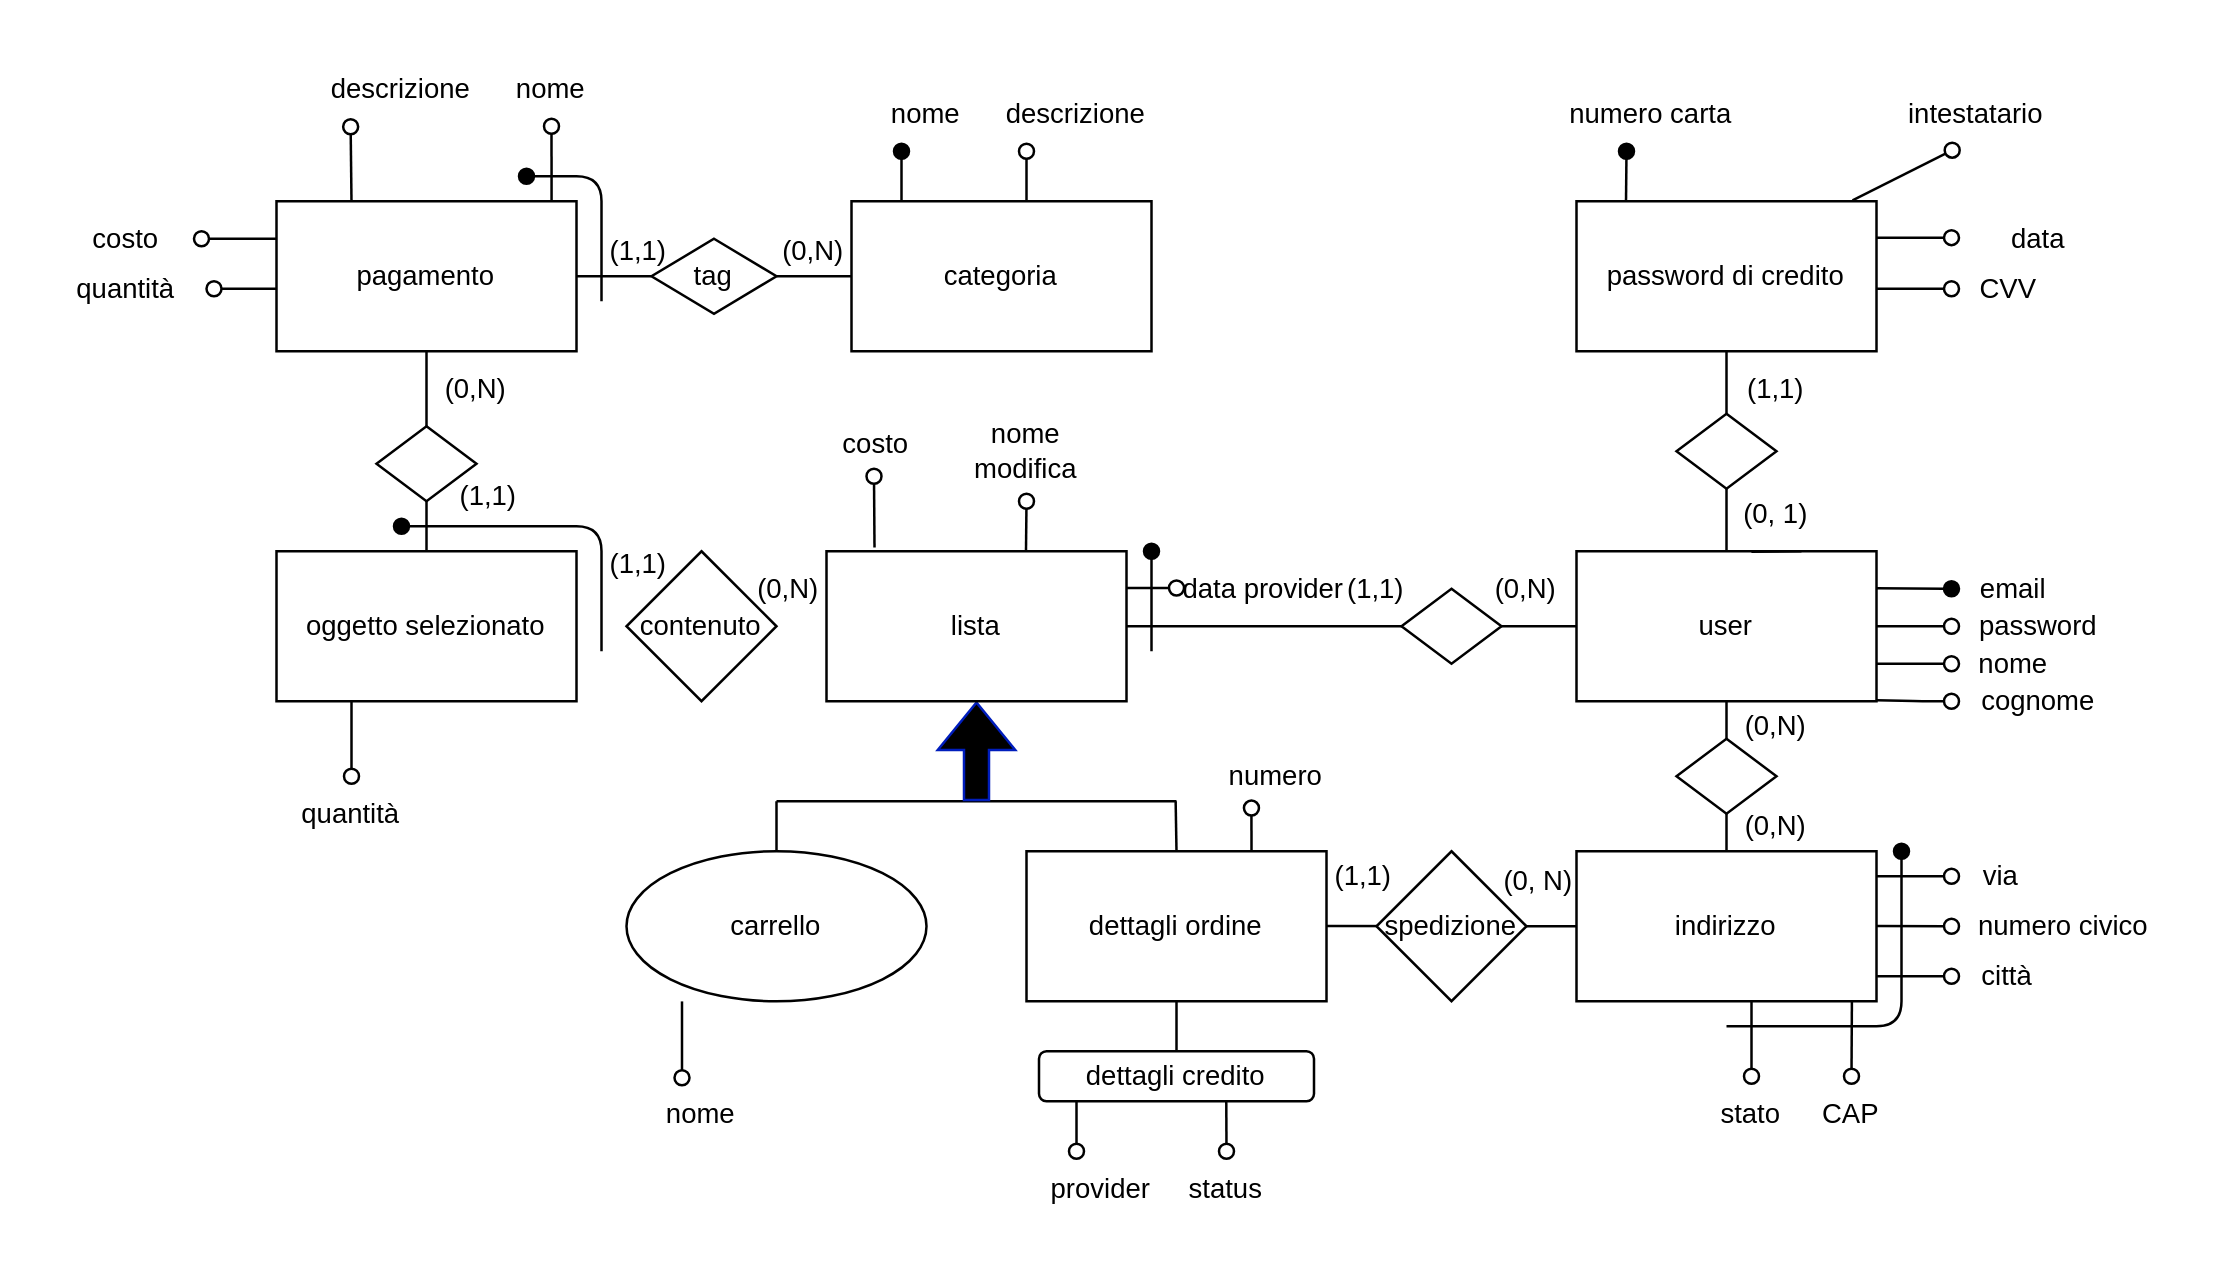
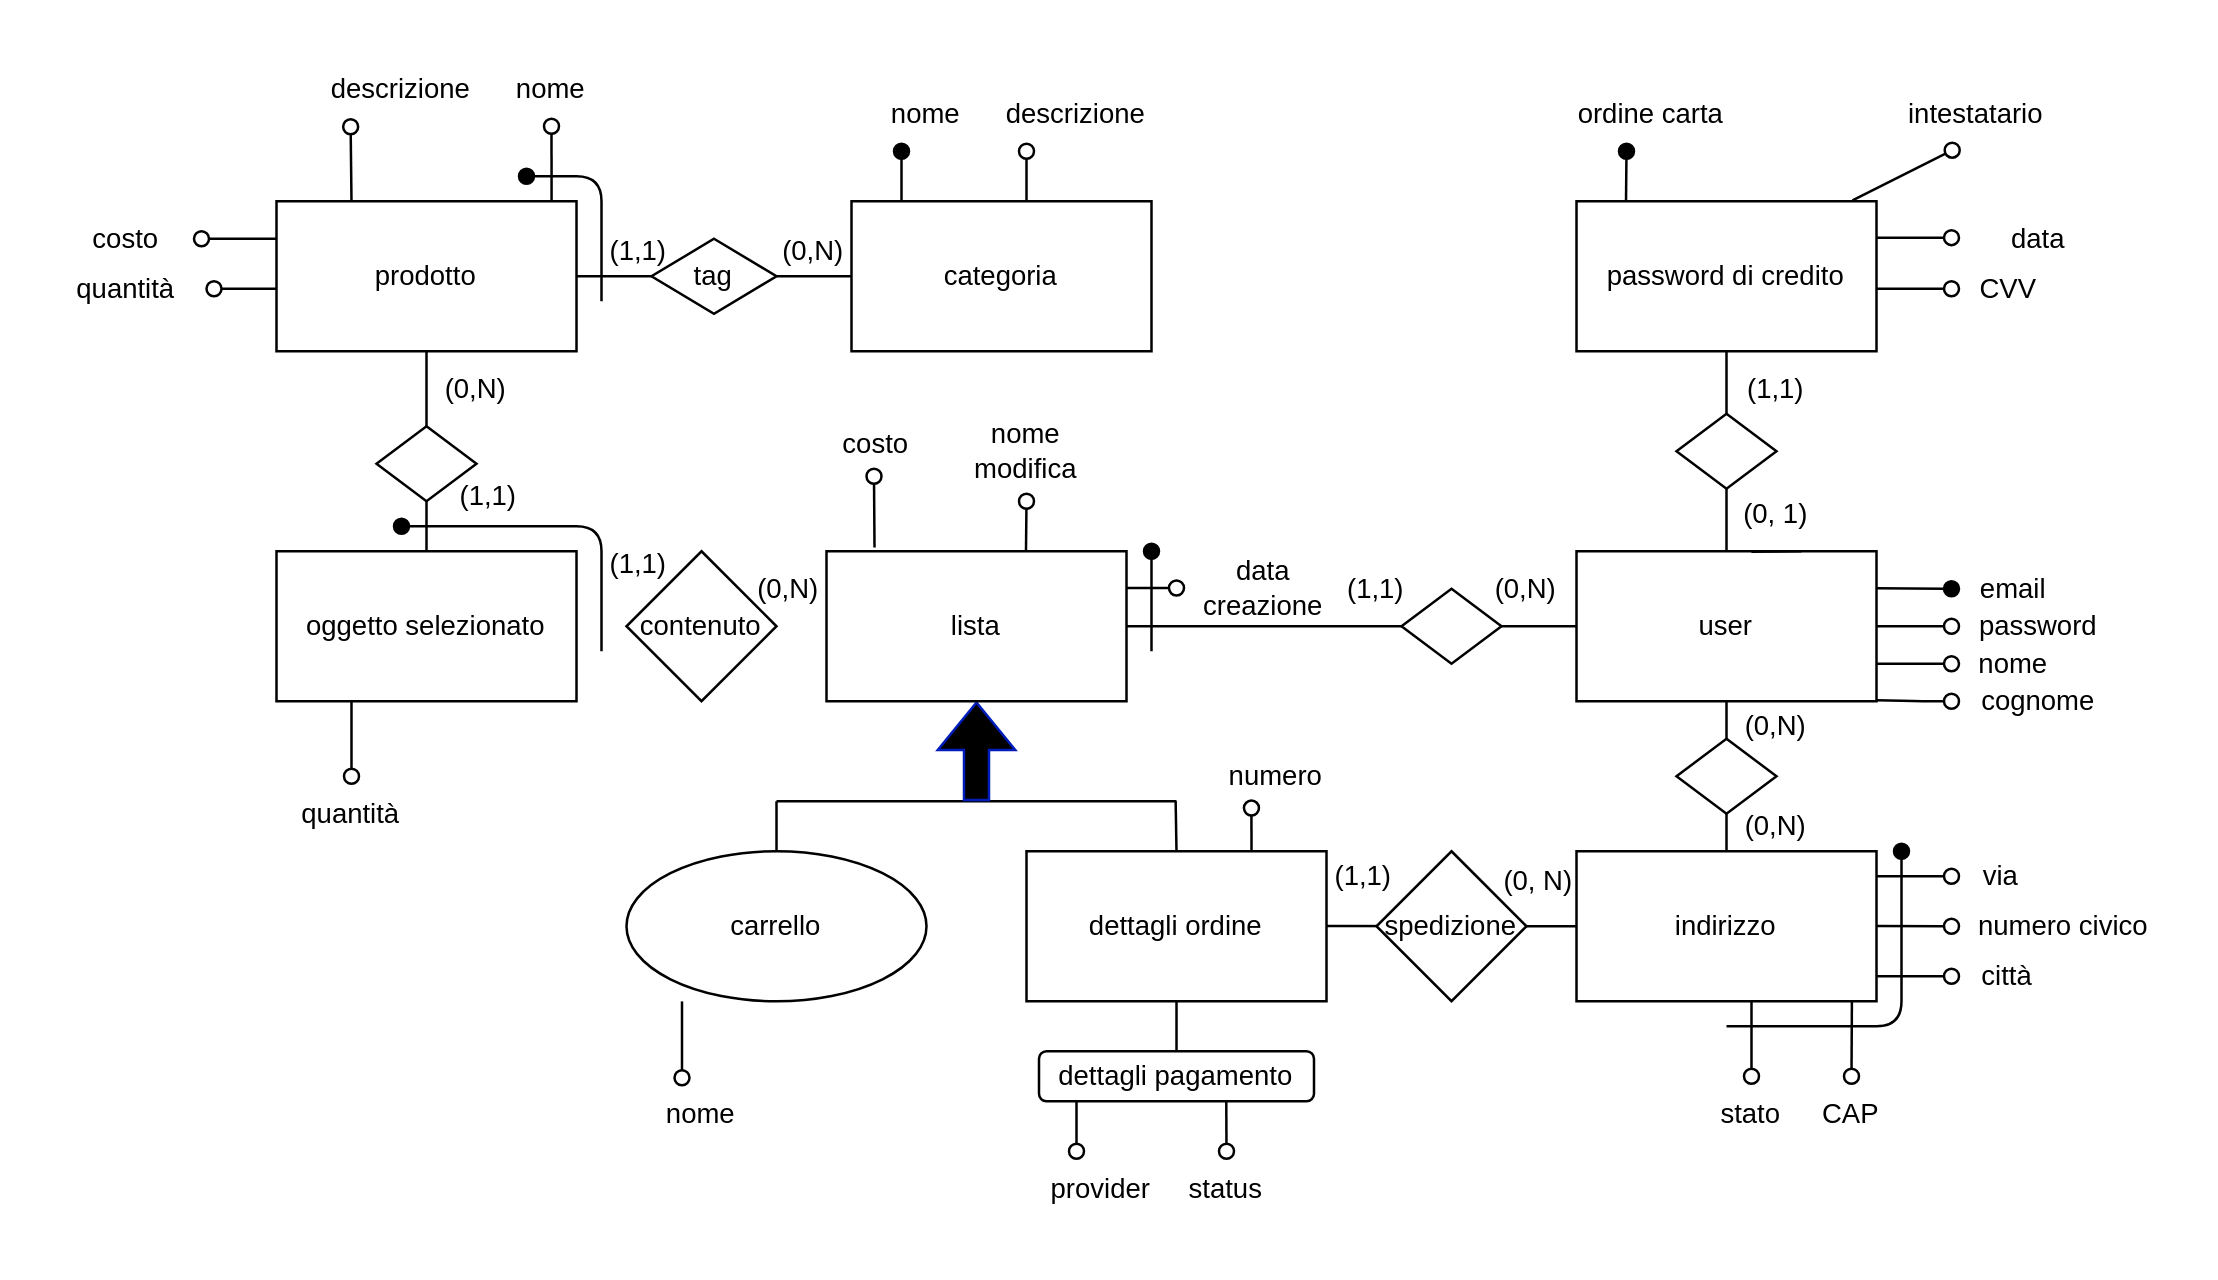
(1651, 114) -> (1651, 114)
(426, 276) -> (426, 276)
(1264, 589) -> (1264, 589)
(1176, 1076) -> (1176, 1076)
